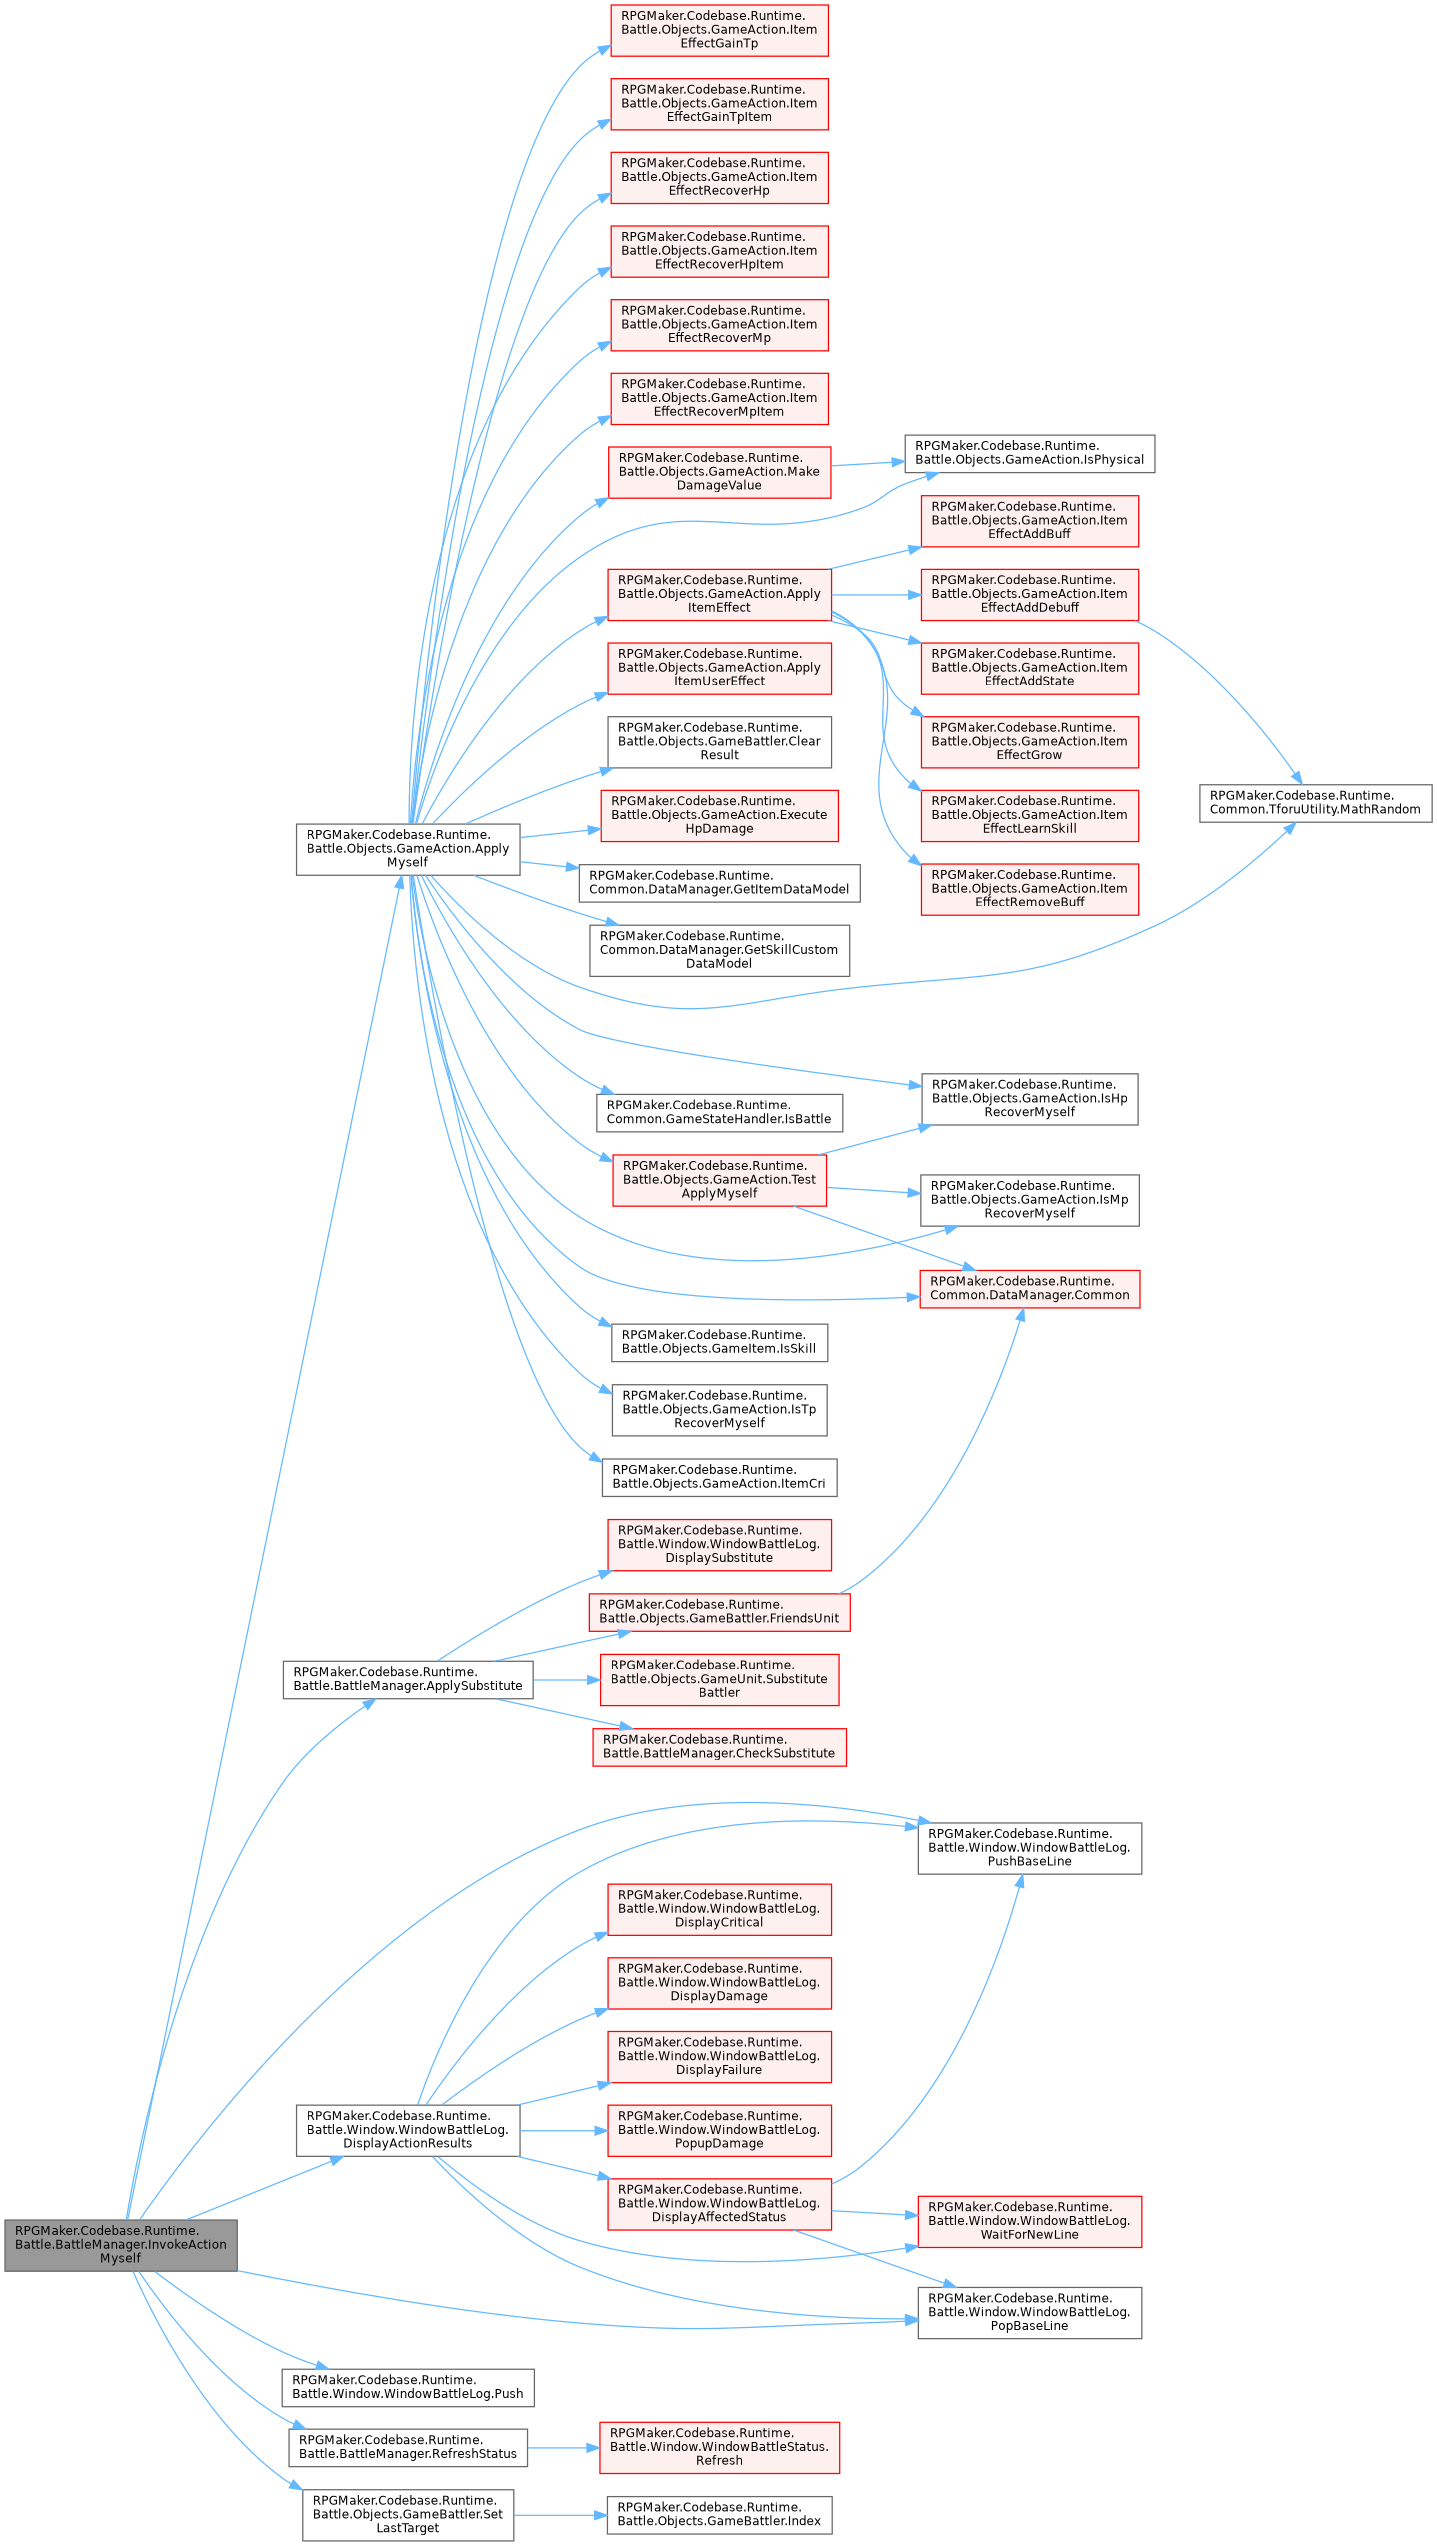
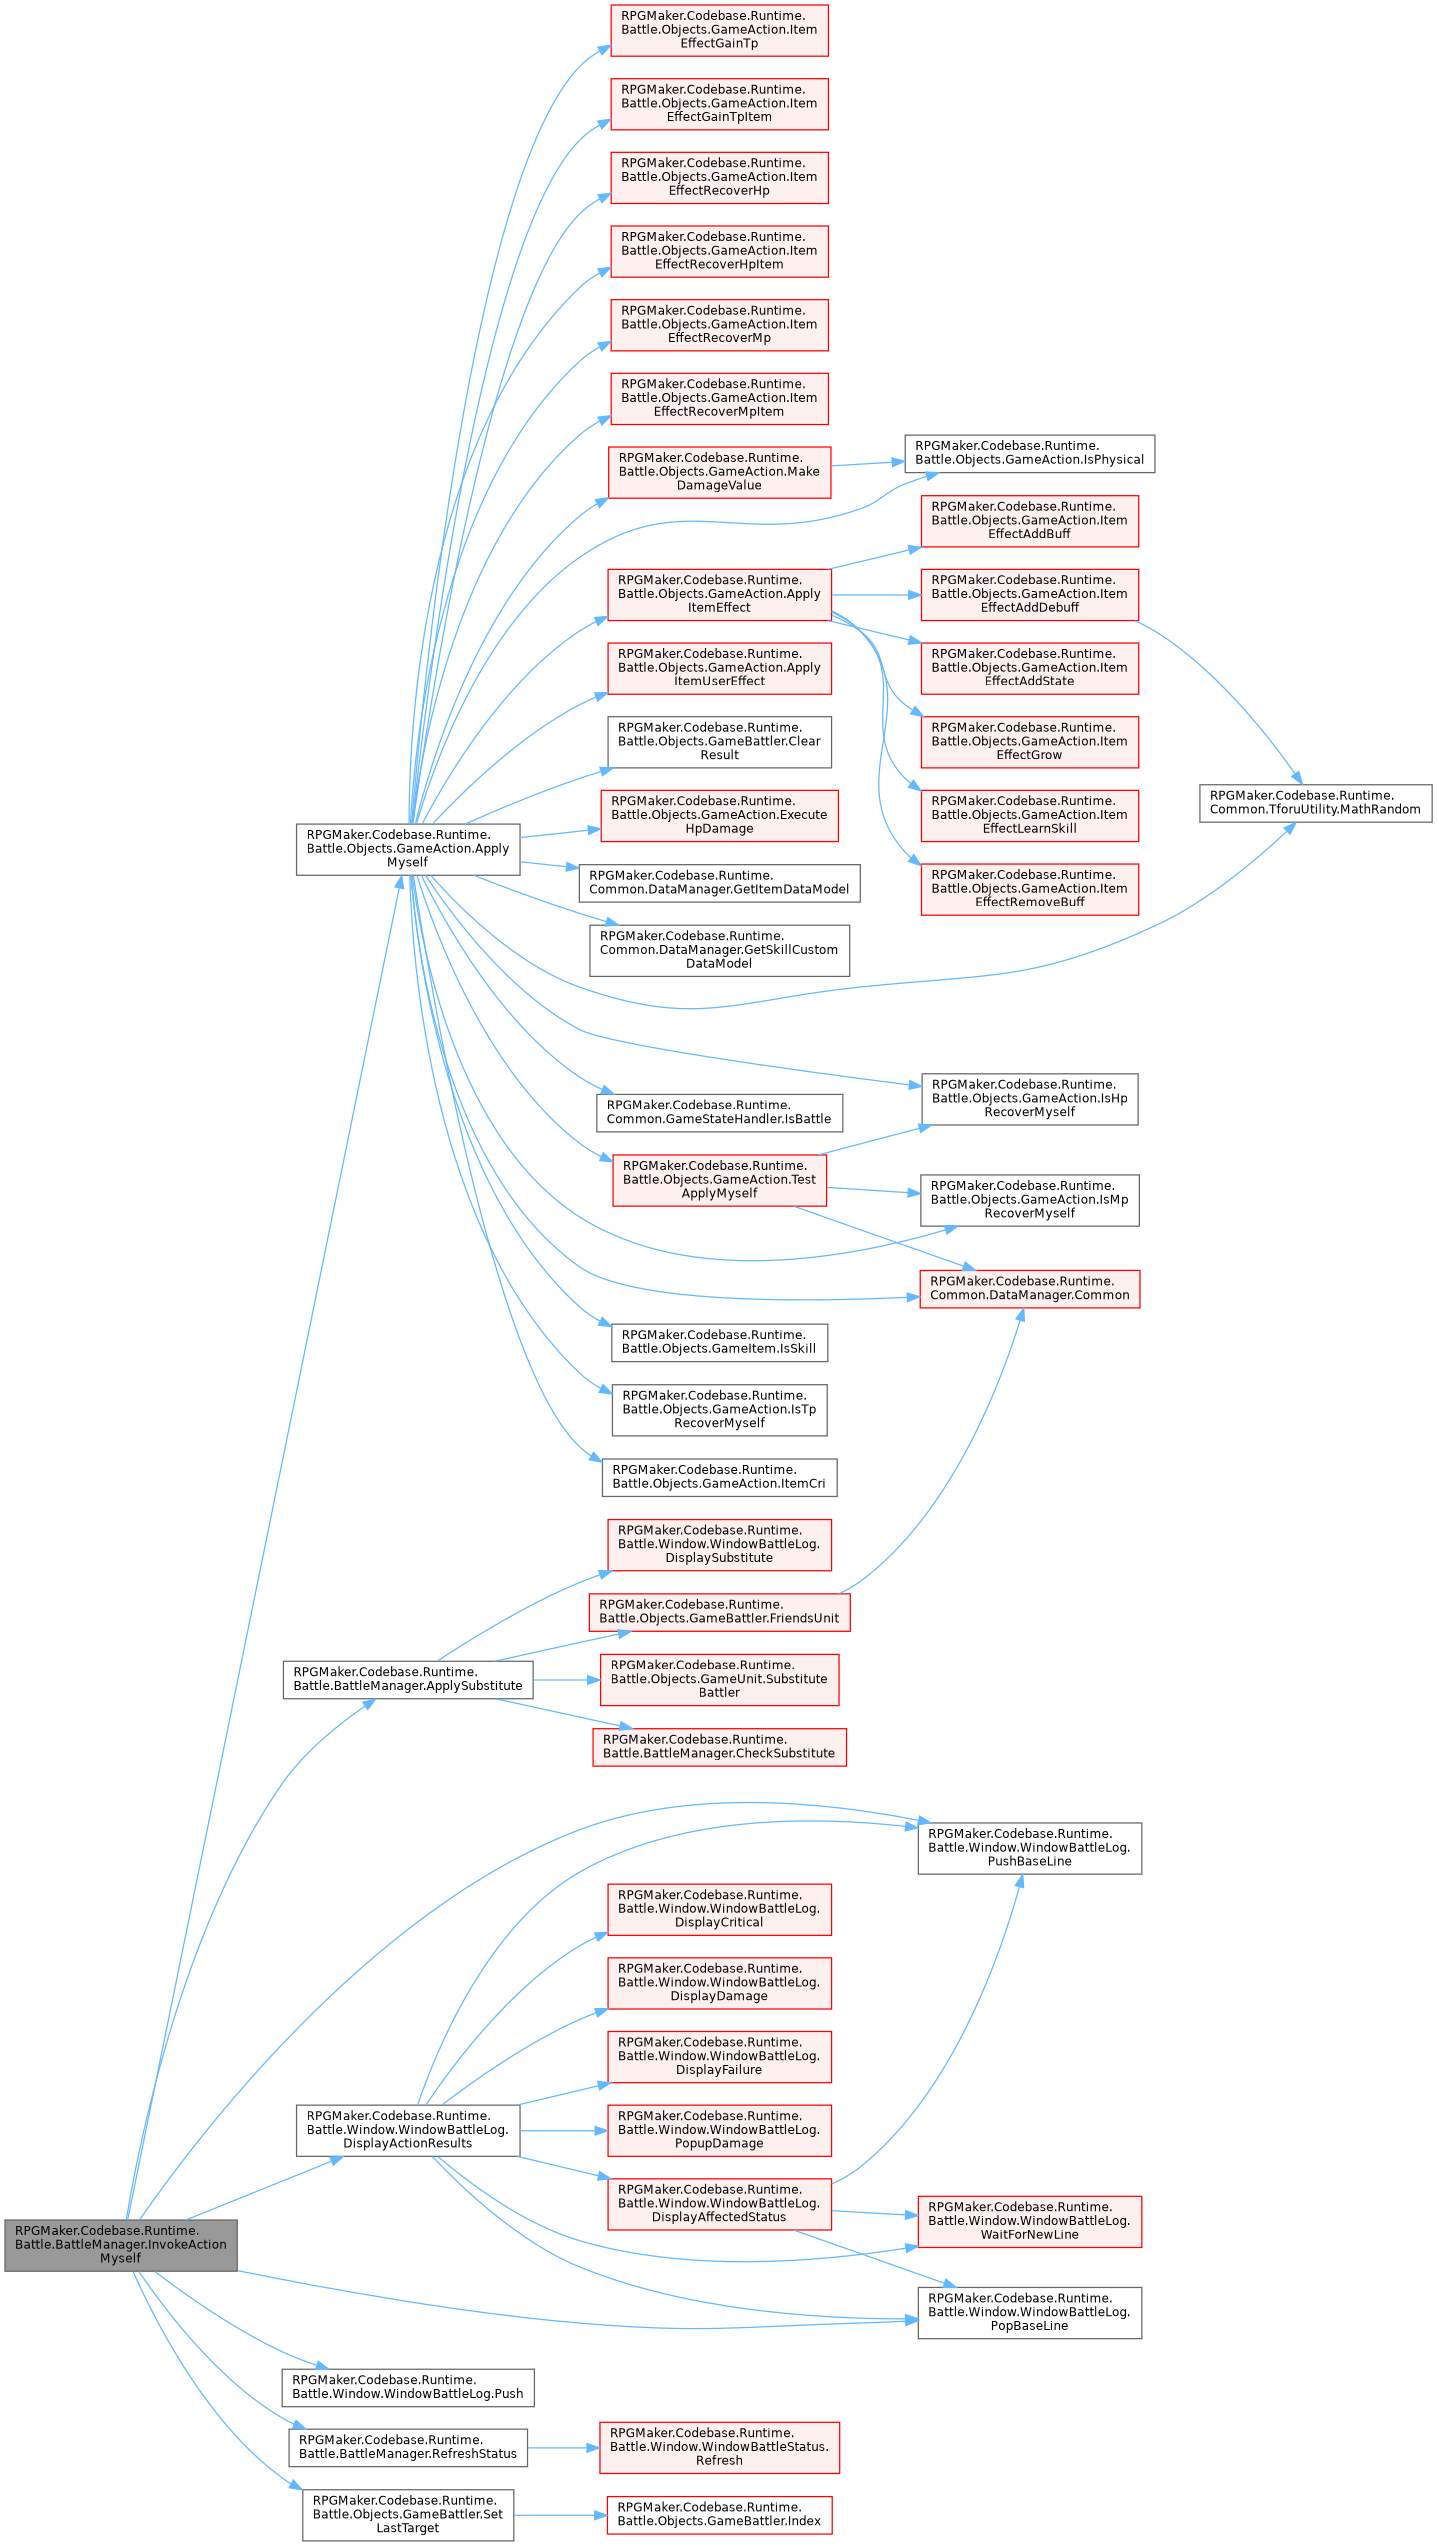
(720, 2515) -> (720, 2515)
